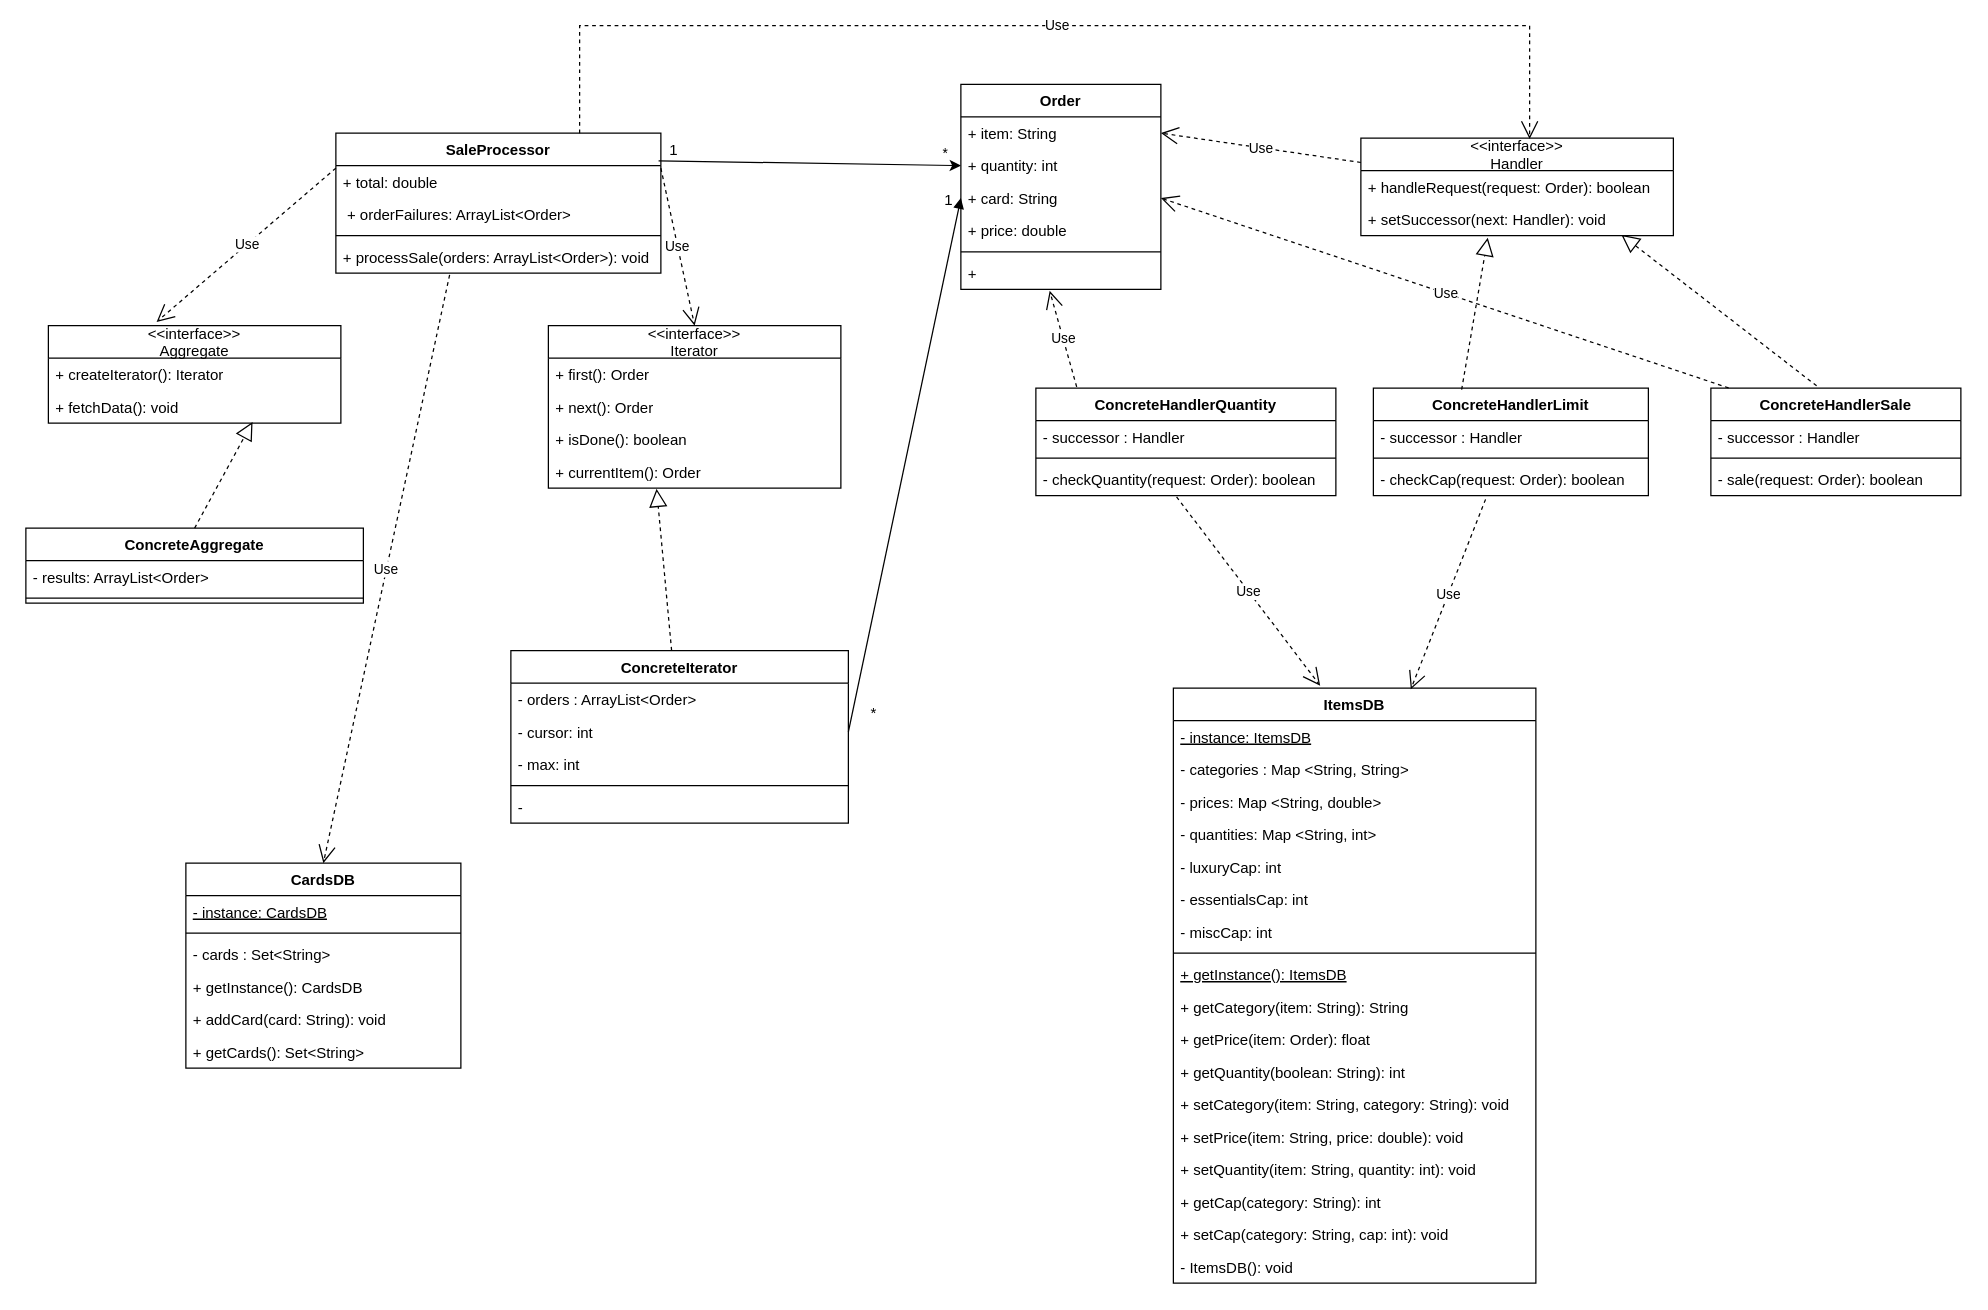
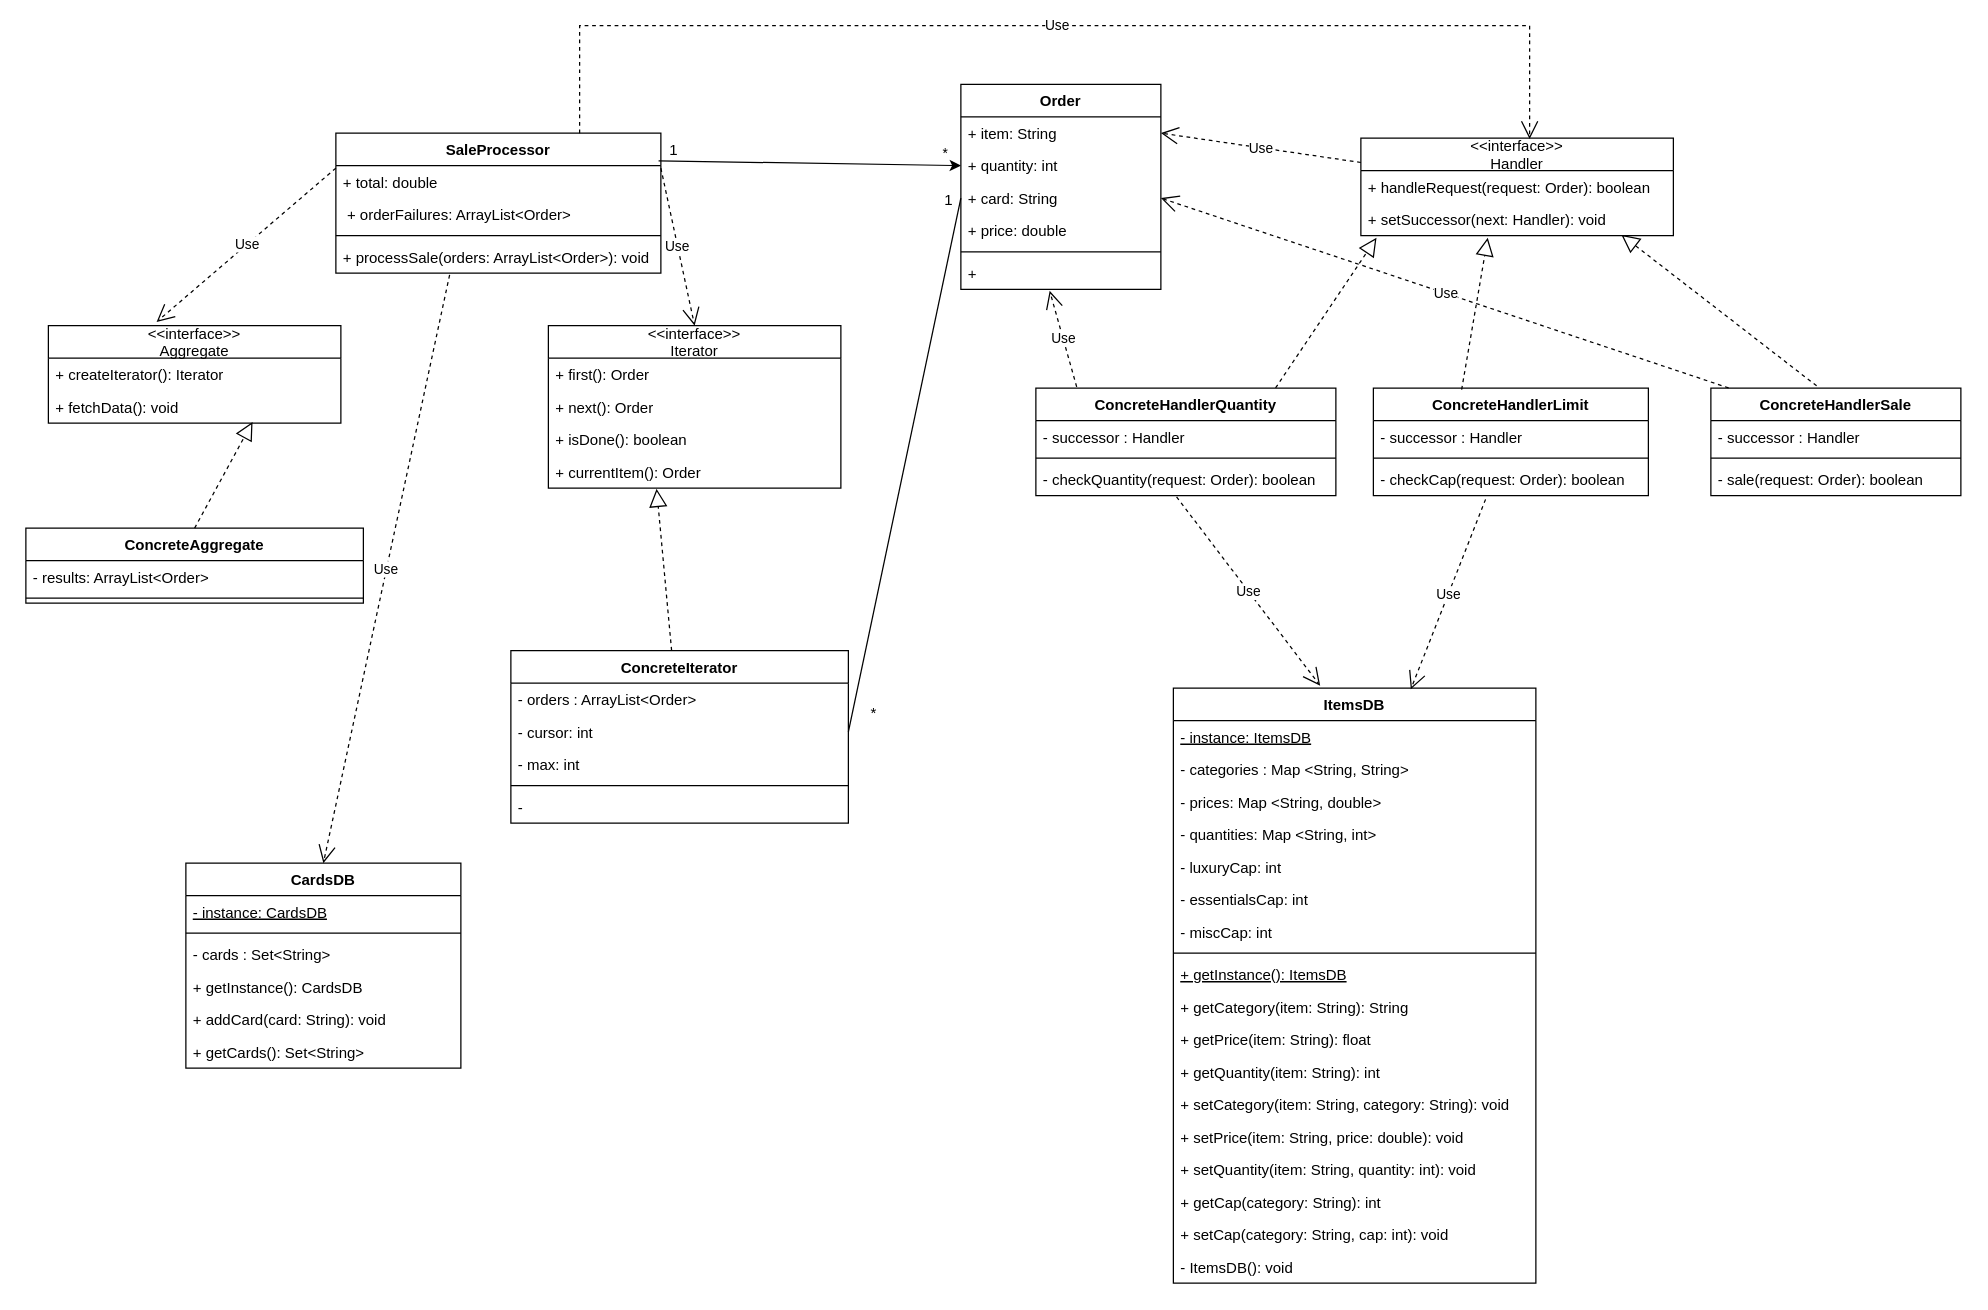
(958, 210) -> (958, 210)
none -> (1321, 321)
(1290, 1040) -> (1293, 1040)
(1309, 1073) -> (1297, 1073)
